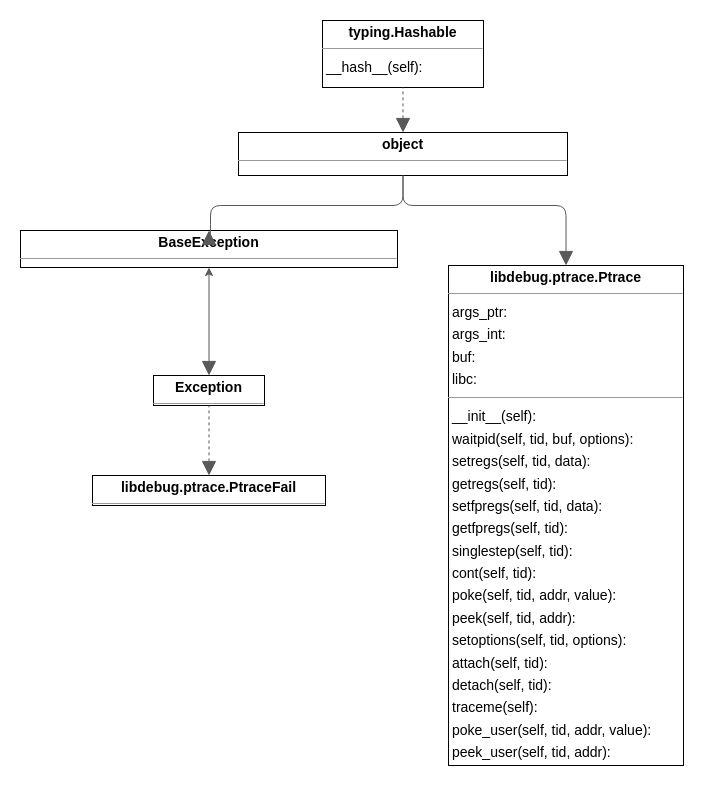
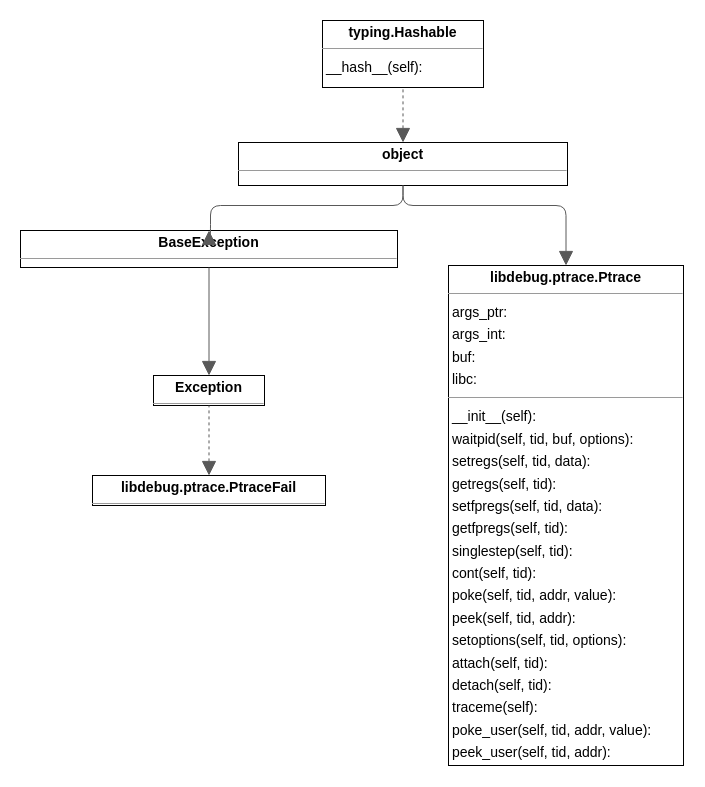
(403, 154) -> (403, 164)
(209, 276) -> (209, 273)
